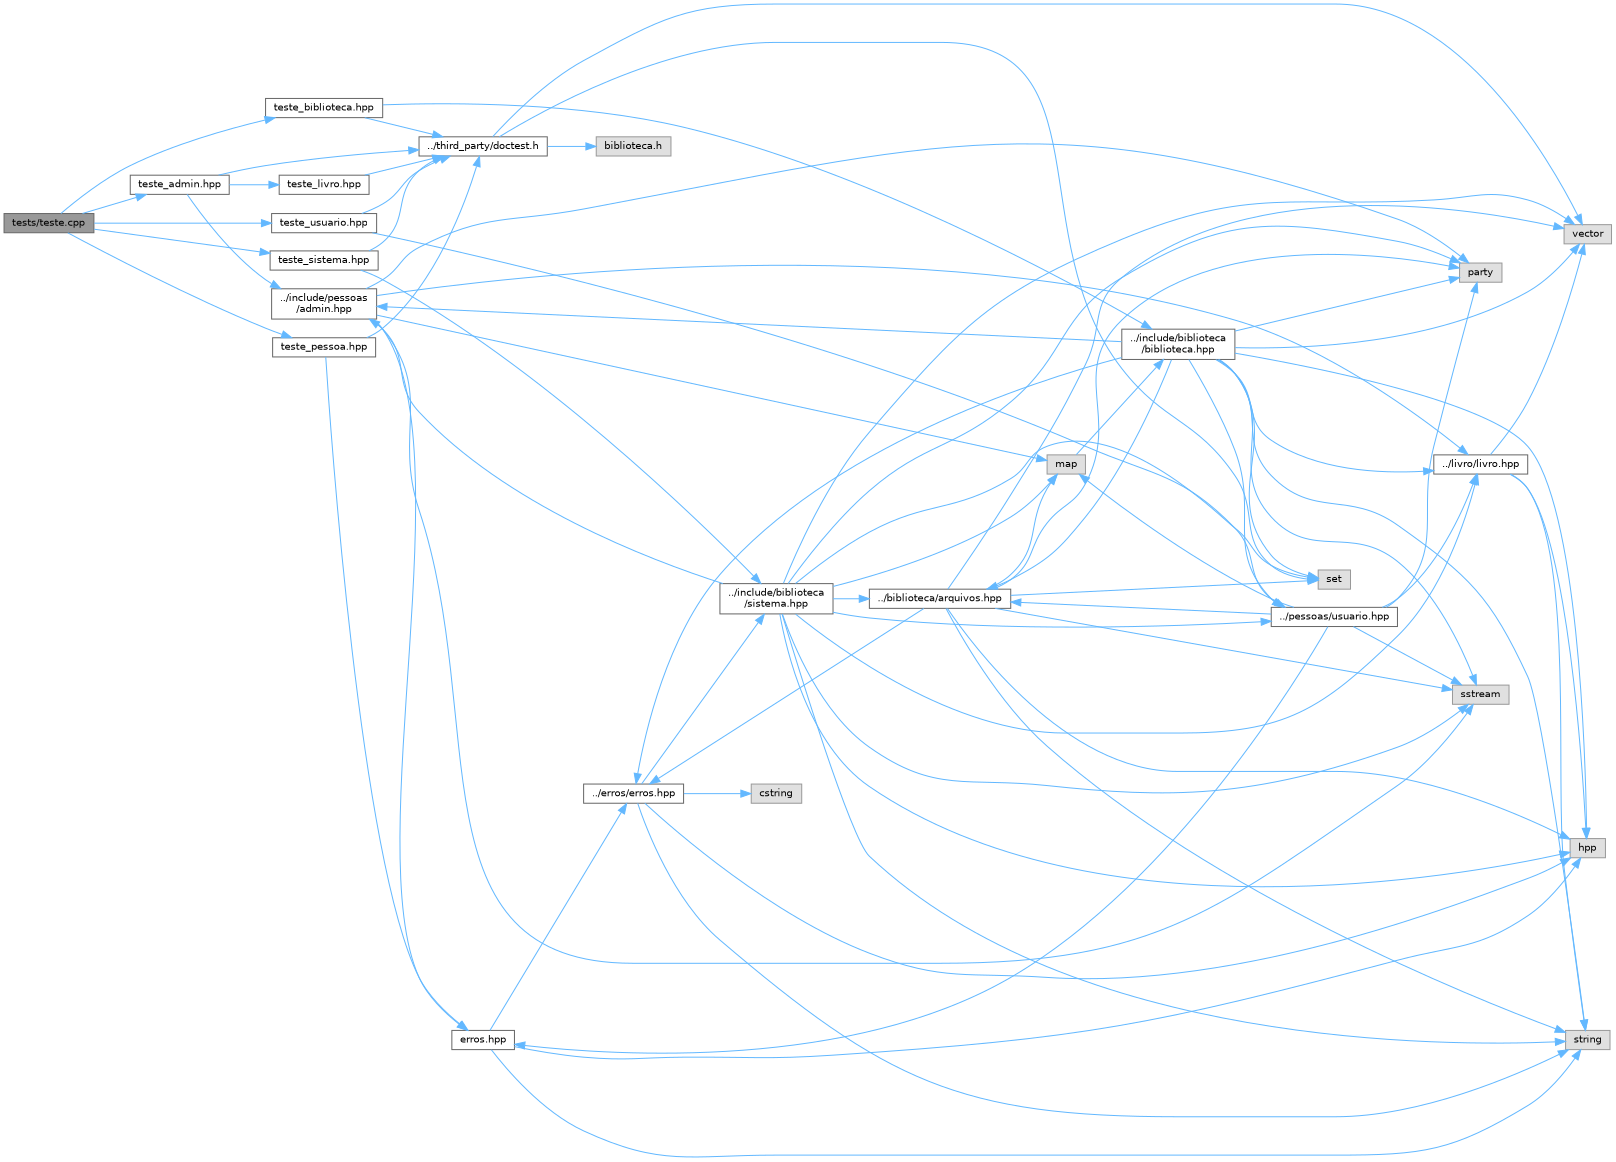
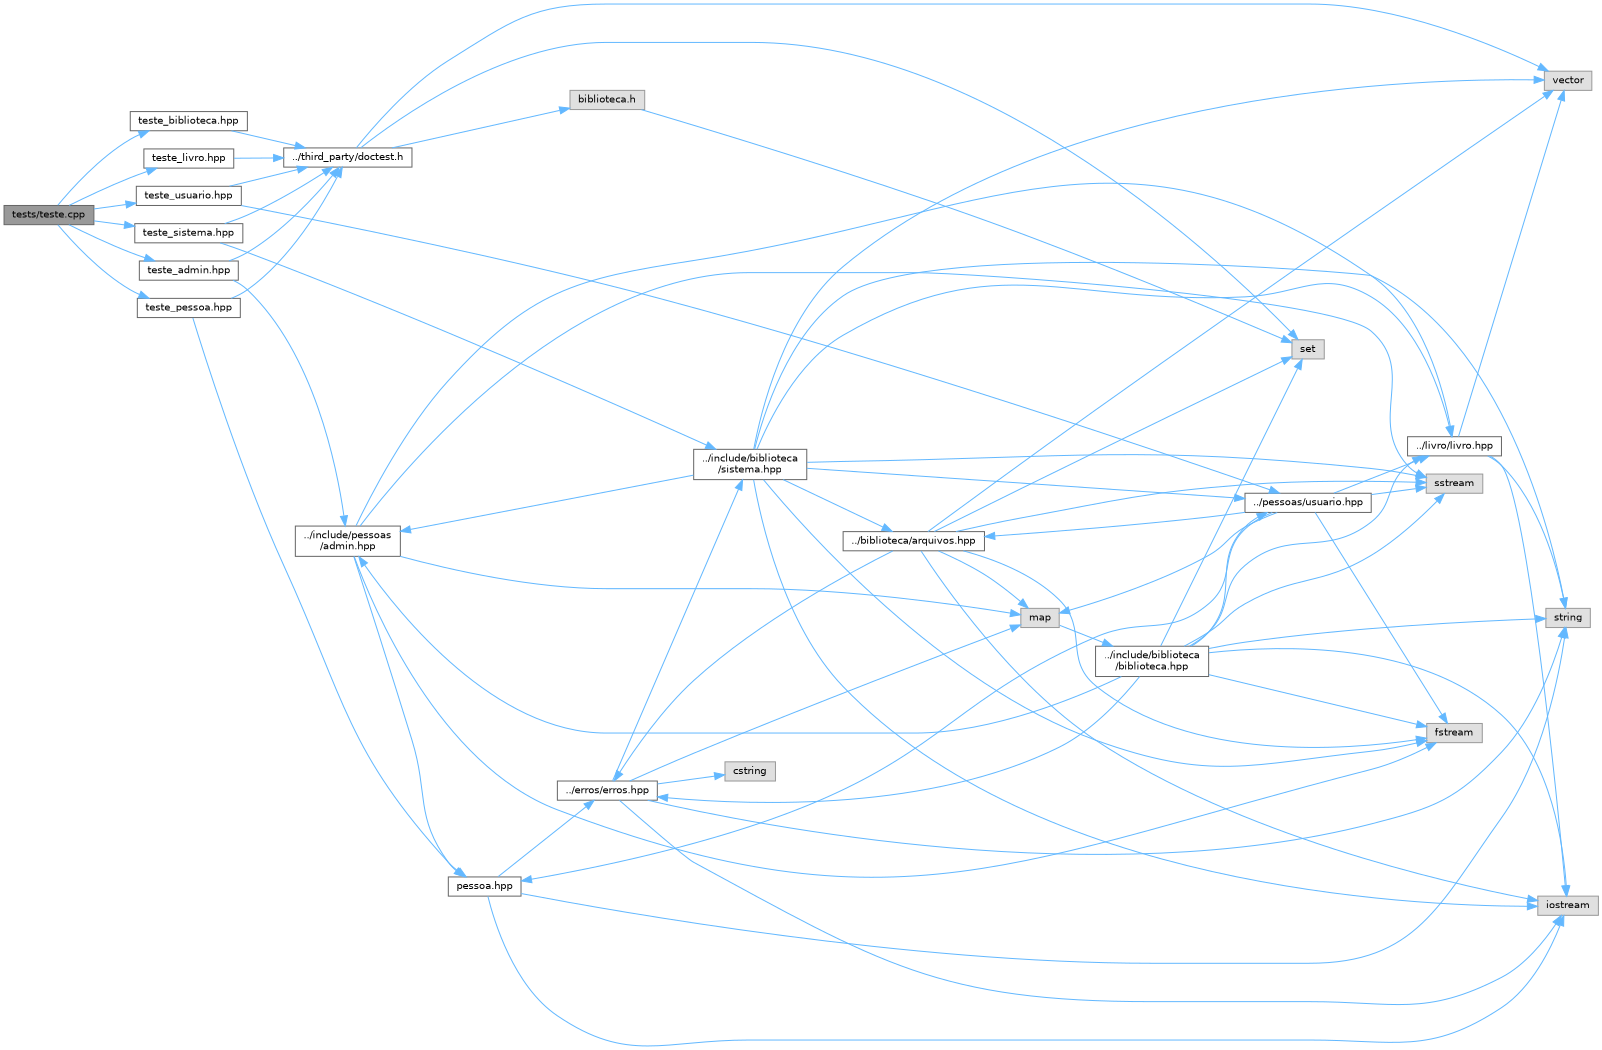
(779, 155) -> none
(249, 185) -> (108, 187)
(1481, 273) -> (1455, 733)
(1415, 332) -> none
(1054, 445) -> (966, 214)
(1109, 484) -> none
(949, 548) -> (819, 703)
(1588, 848) -> (1568, 906)
(1215, 866) -> none
(483, 1040) -> (485, 887)
